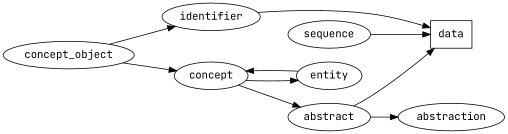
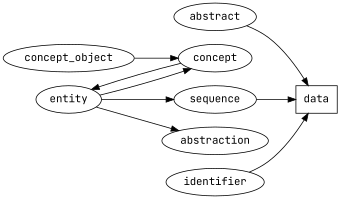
(139, 36) -> none
(266, 95) -> none
none -> (134, 99)
(381, 117) -> (134, 118)
